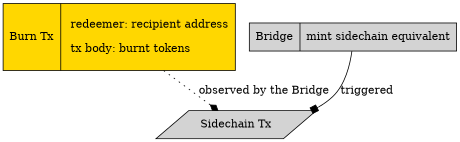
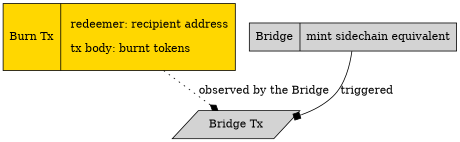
(236, 125) -> (236, 125)
